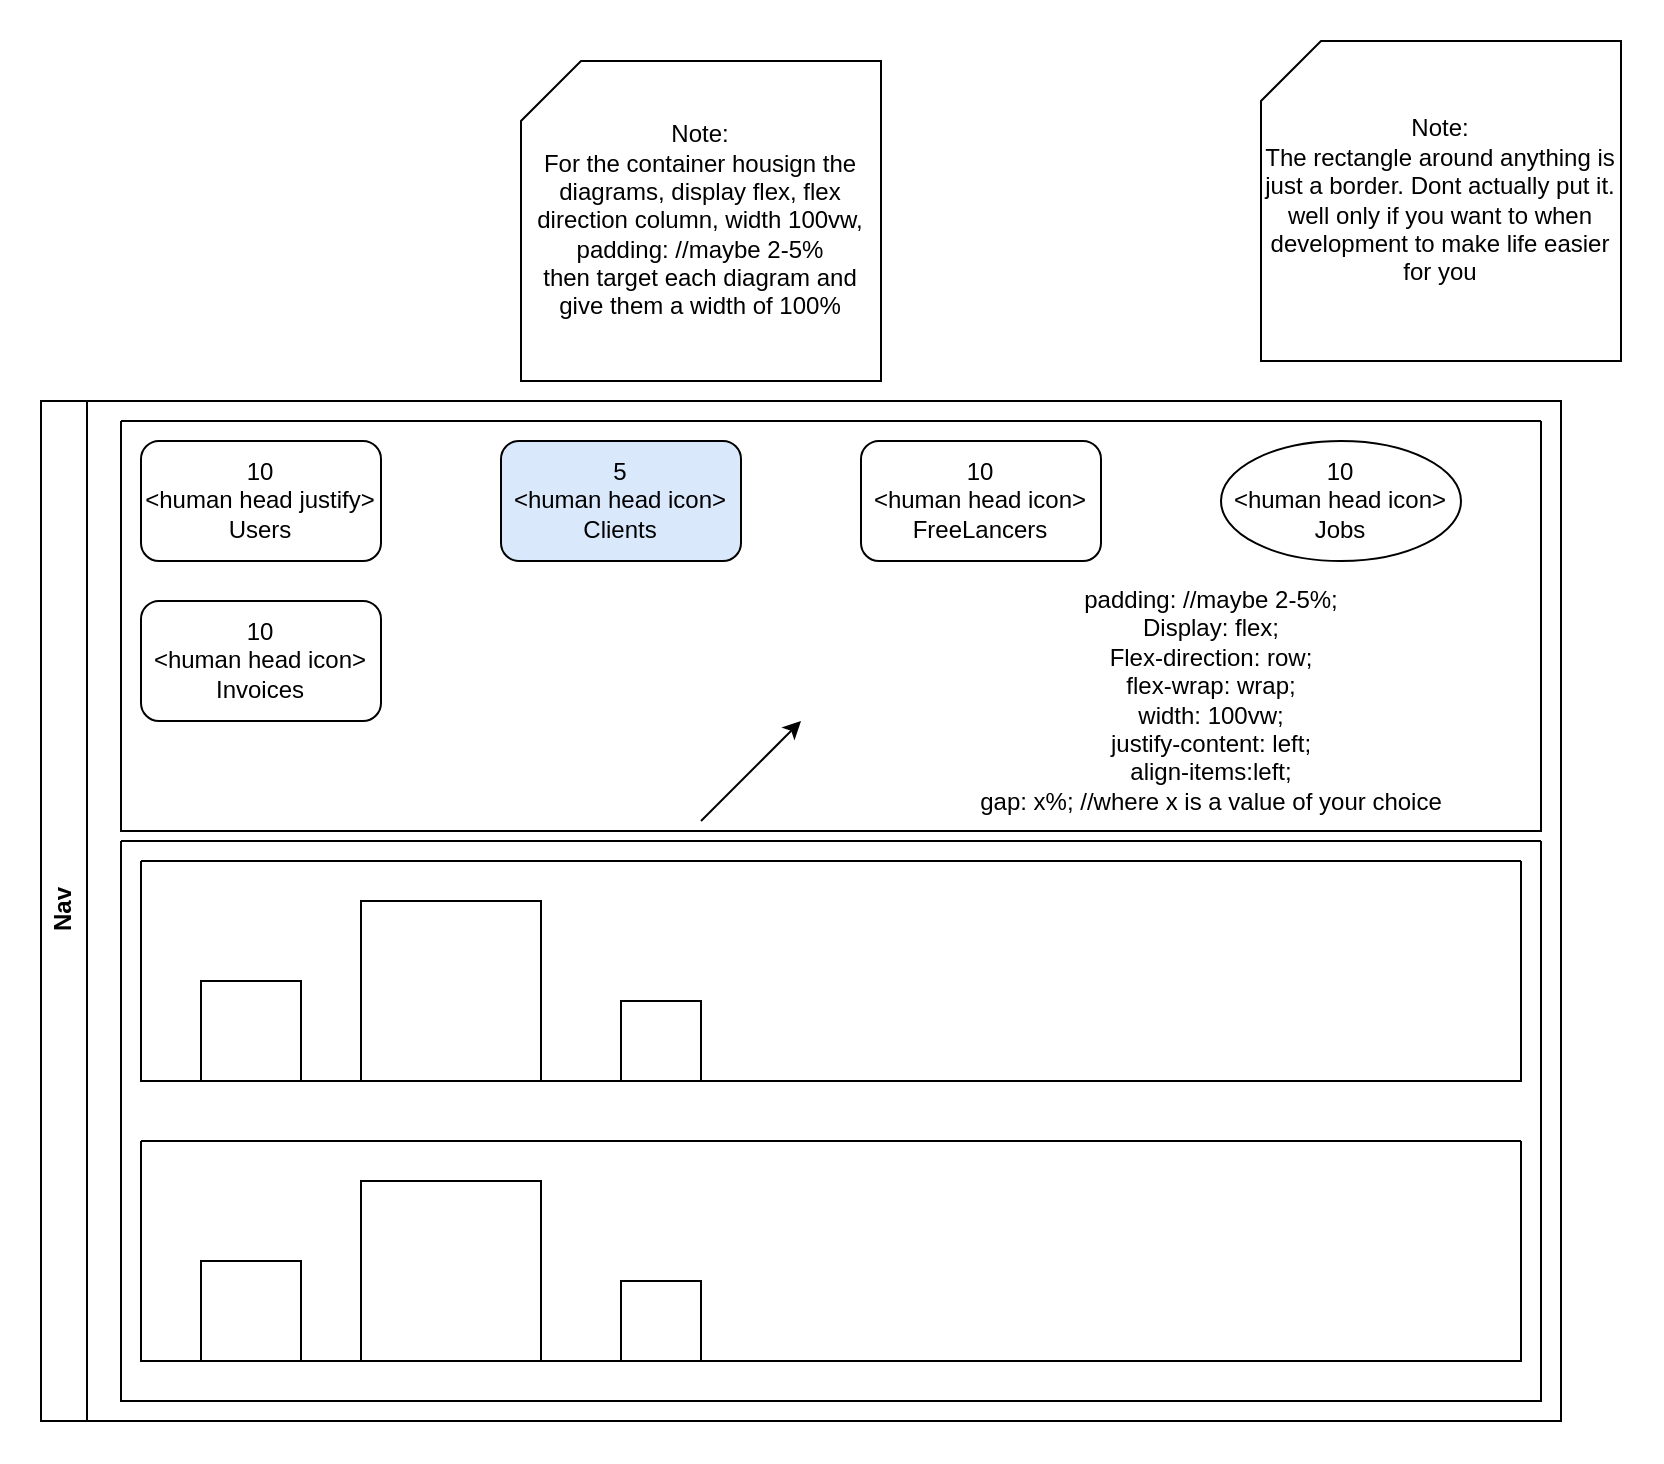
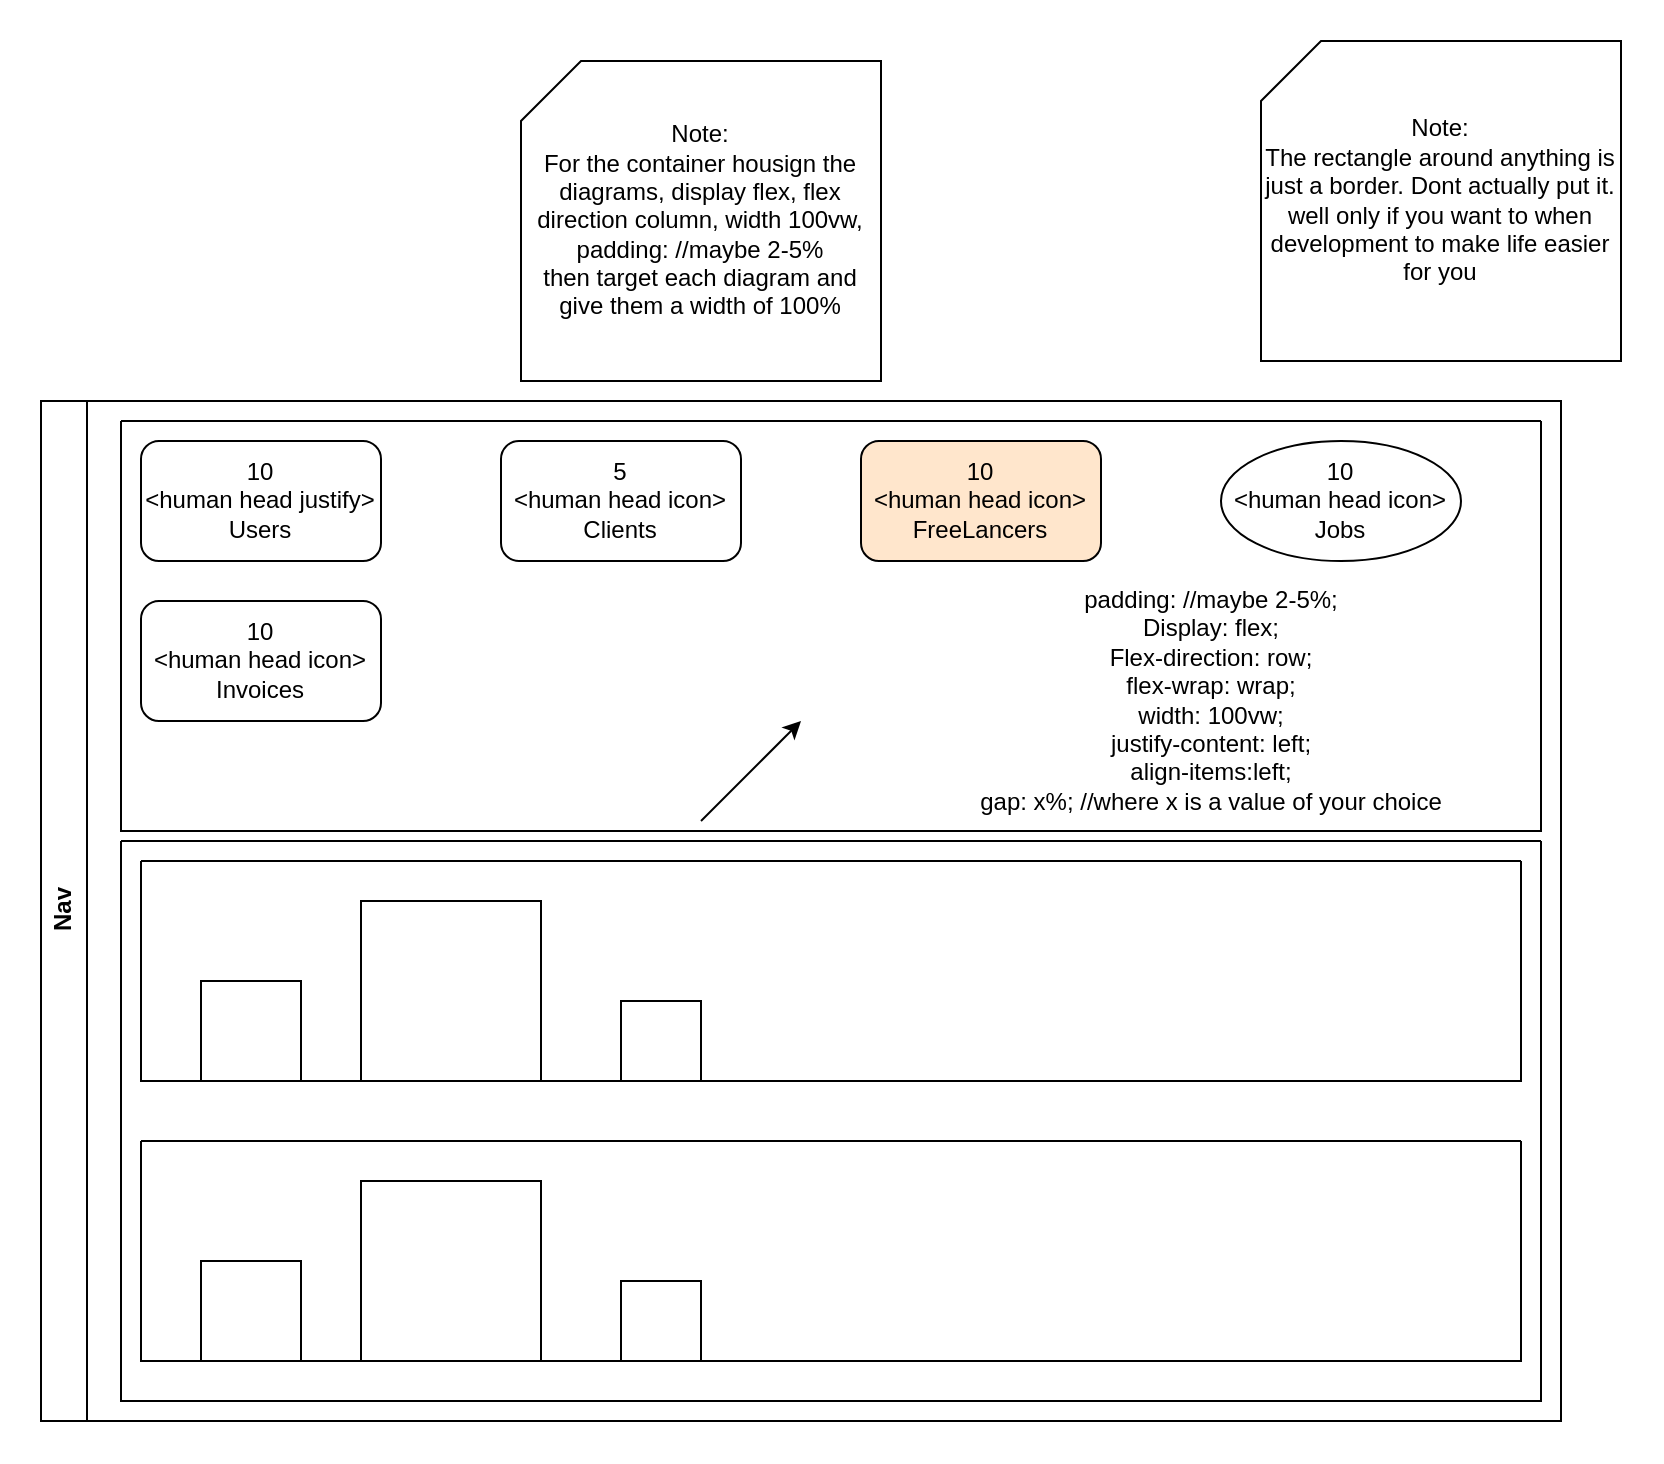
(621, 501) -> (621, 501)
(981, 501) -> (981, 501)
